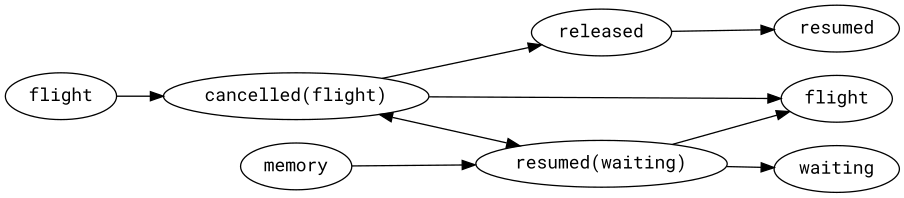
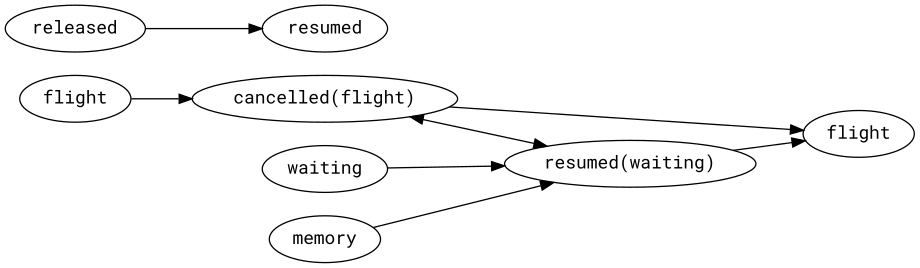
(455, 63) -> none
(744, 167) -> (439, 167)
